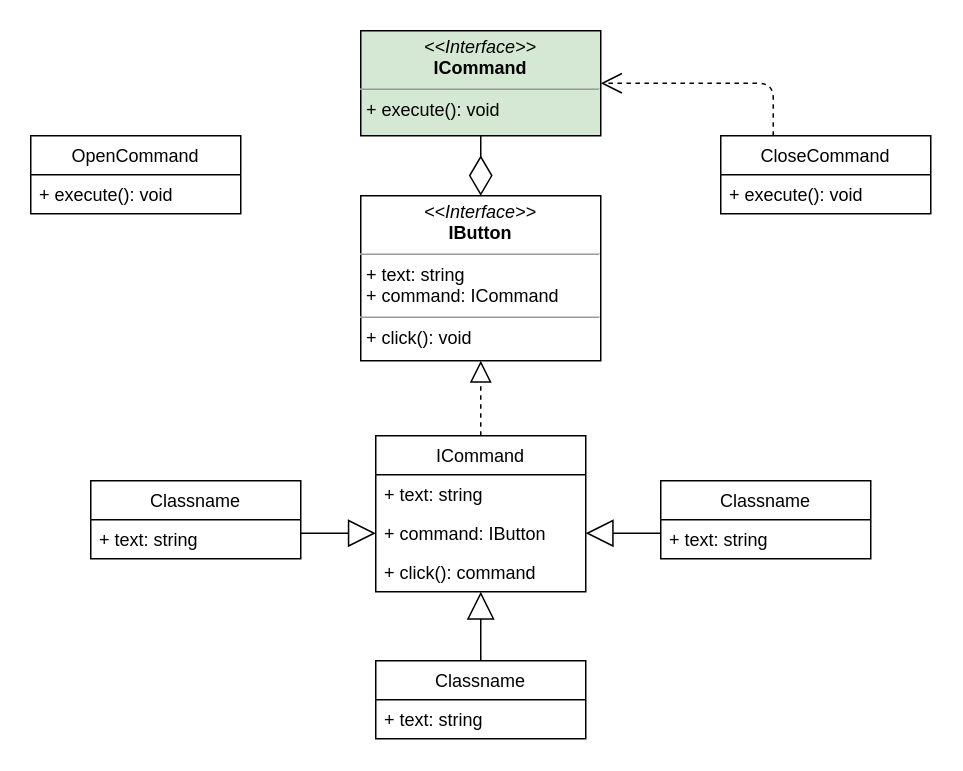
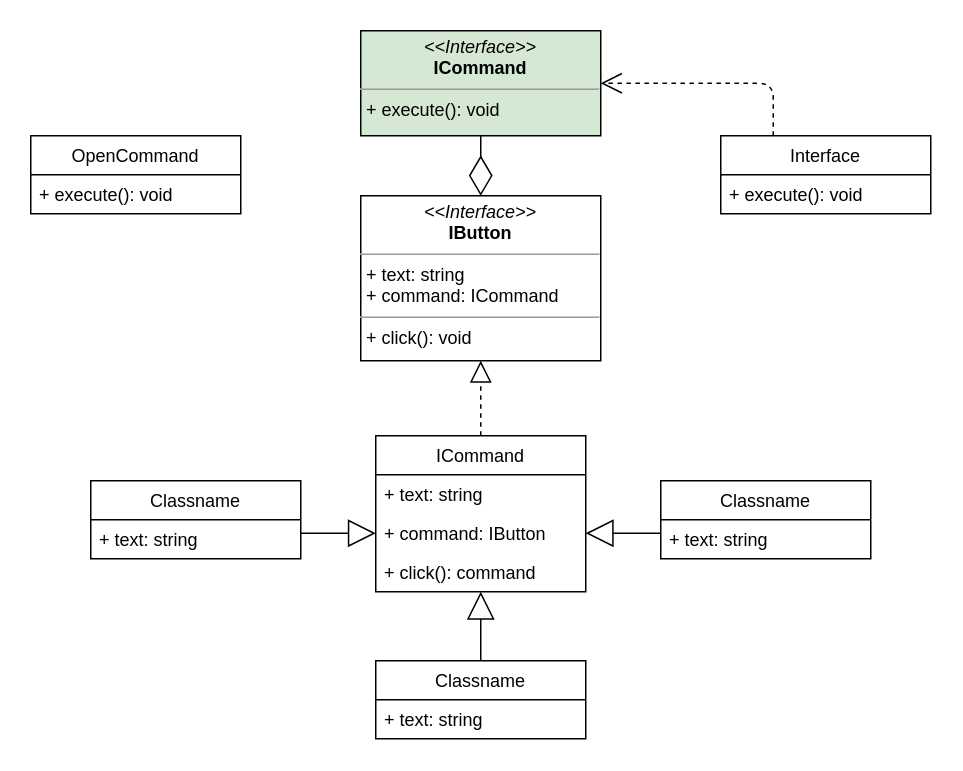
(825, 156) -> (825, 156)
